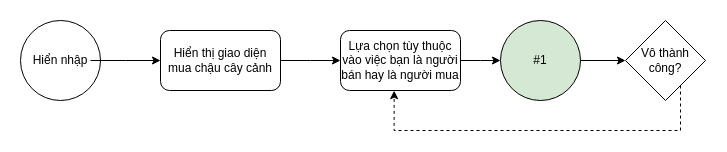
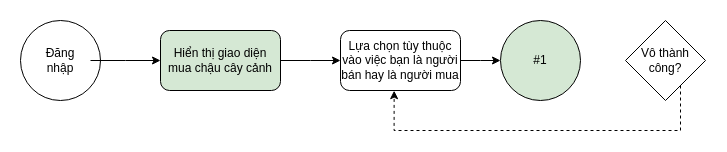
(61, 61) -> (61, 61)
(221, 61) -> (221, 61)
(600, 61) -> none
